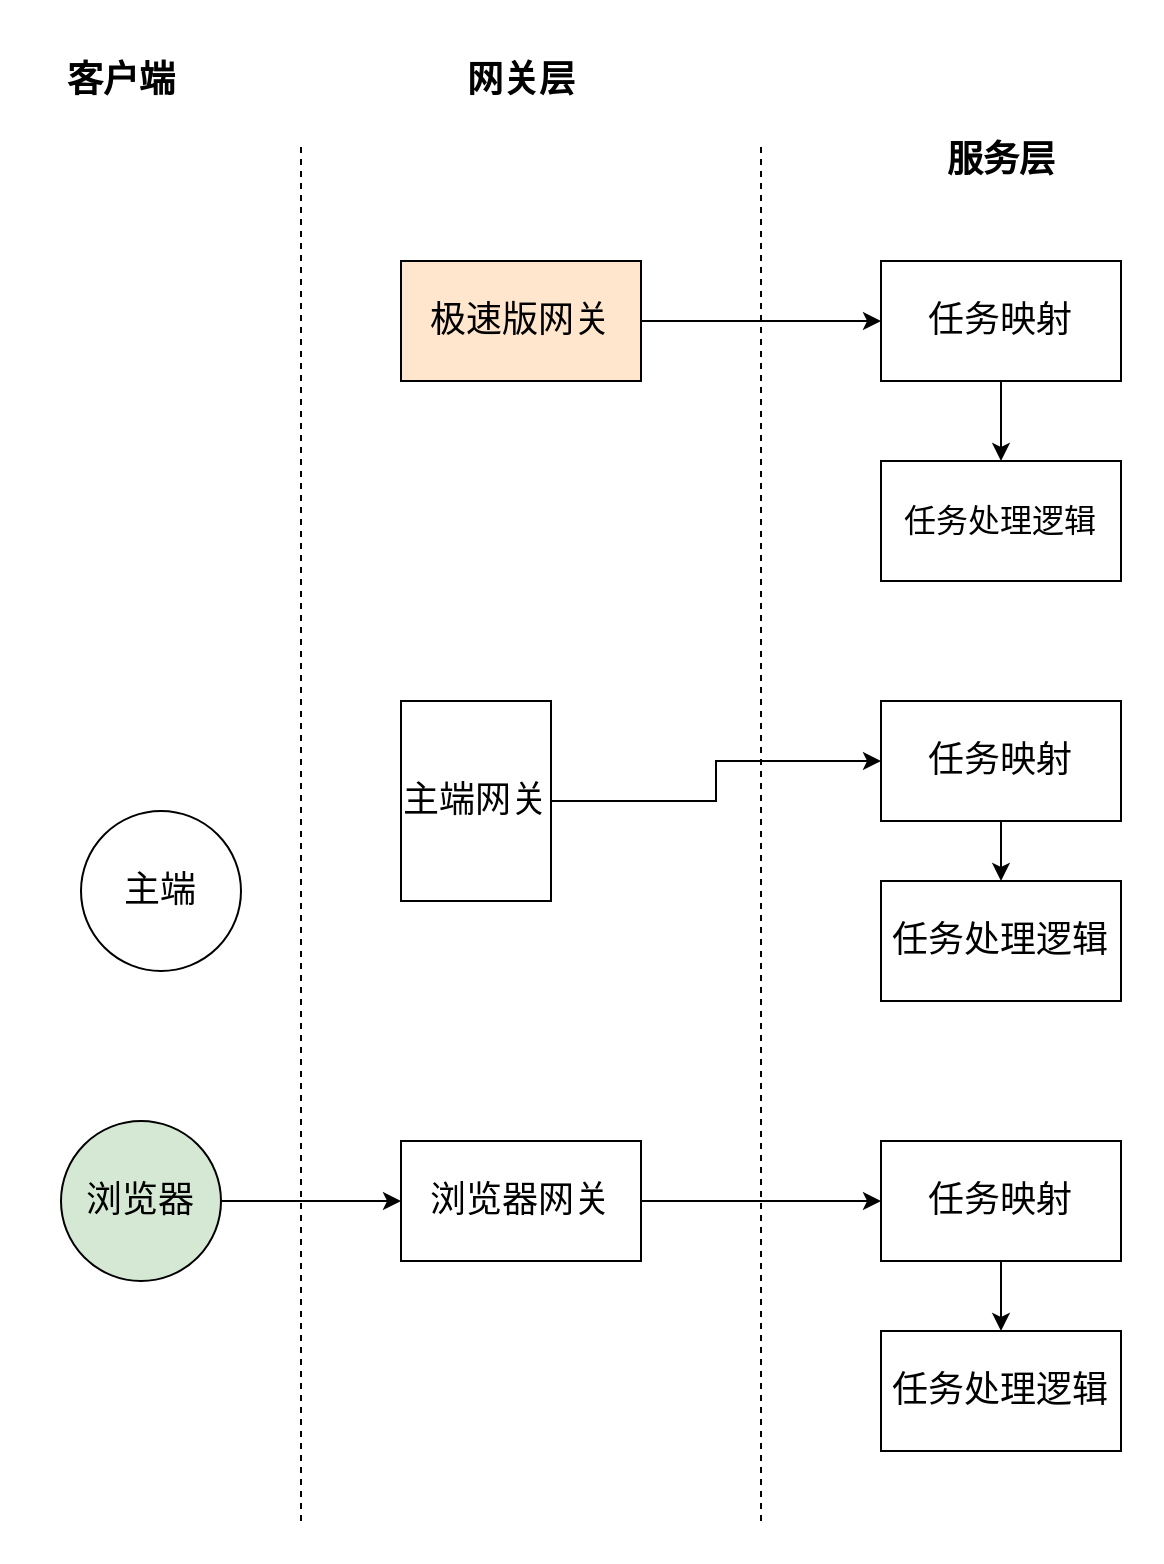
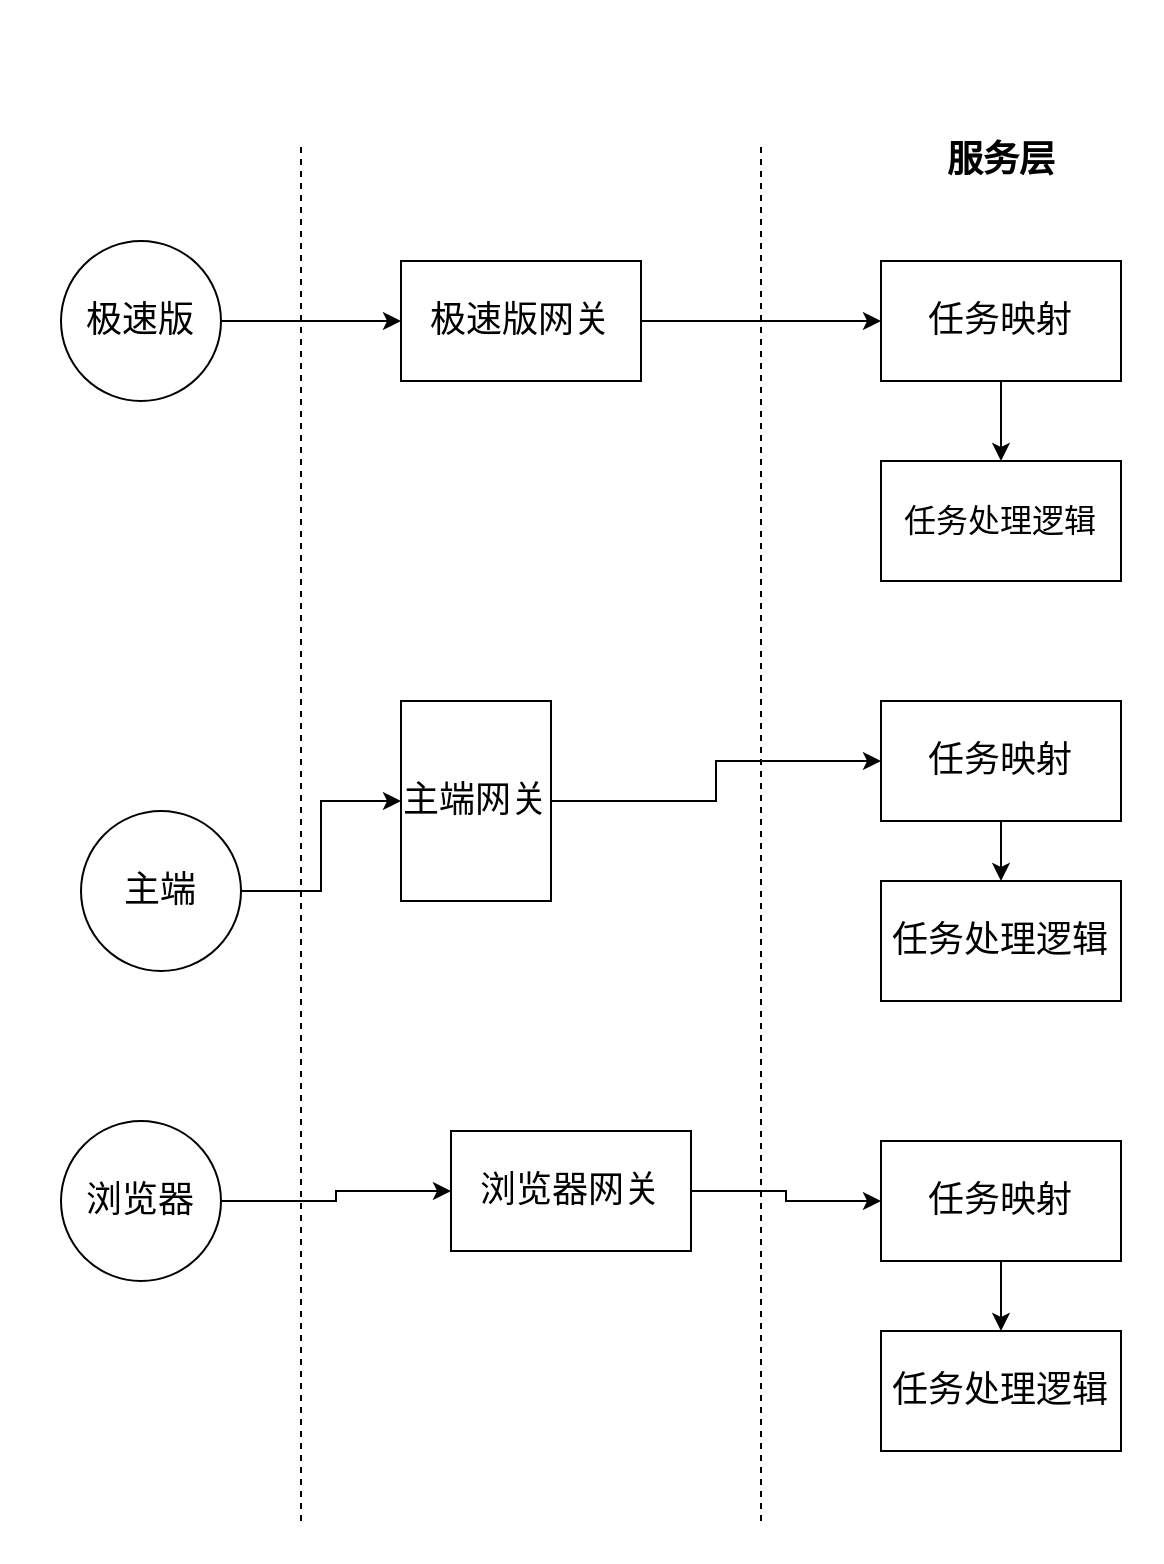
(121, 81) -> none
(521, 81) -> none
none -> (141, 321)
none -> (304, 321)
(521, 321) -> (521, 321)
none -> (321, 853)
(141, 1201) -> (141, 1201)
(521, 1201) -> (571, 1191)
